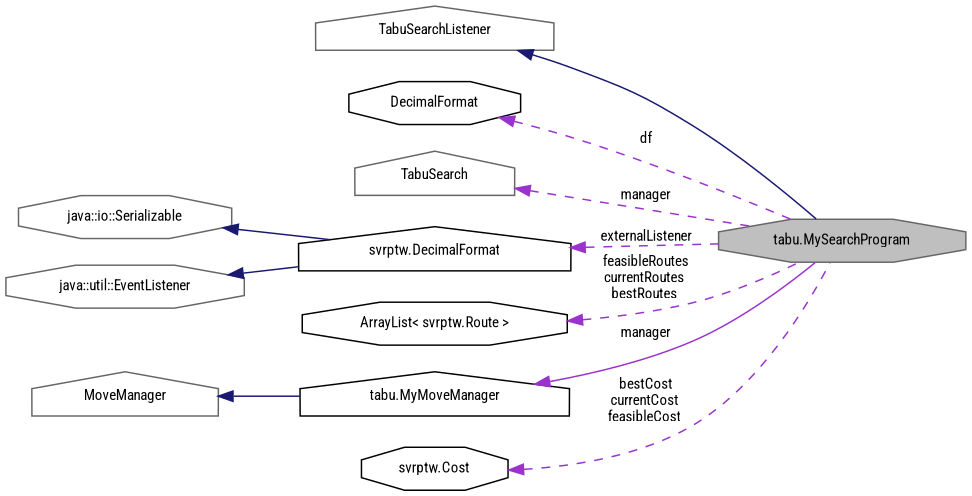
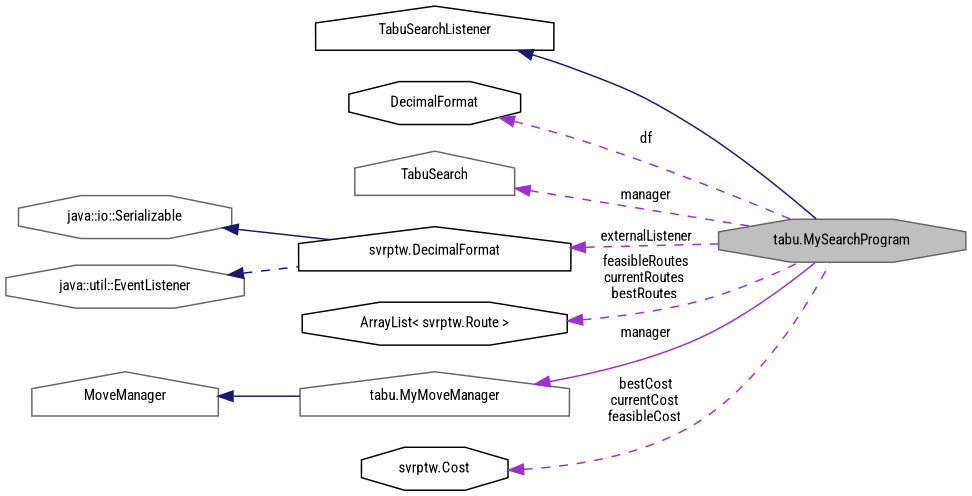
(435, 31) -> (435, 31)
(271, 270) -> (271, 270)
(435, 396) -> (435, 396)
